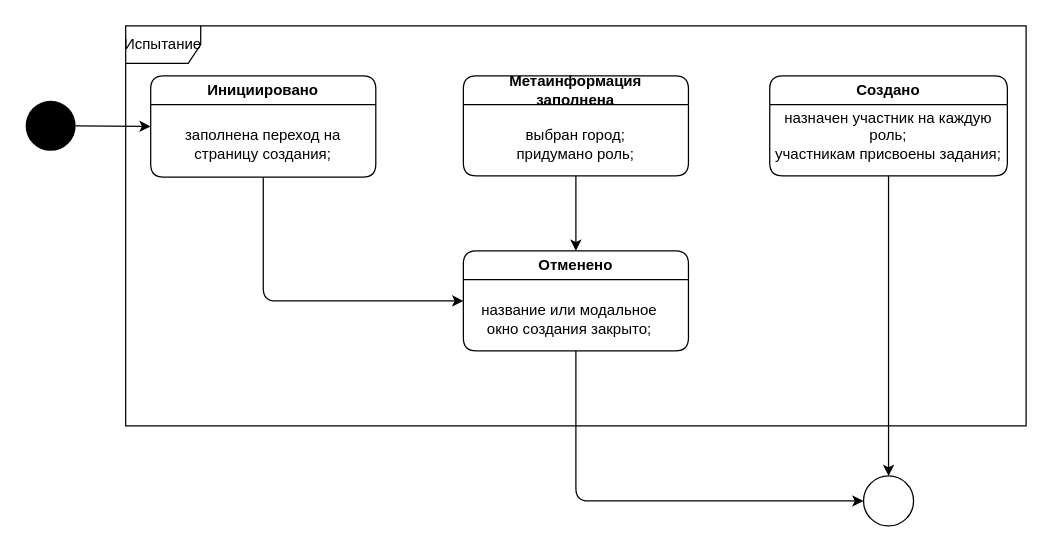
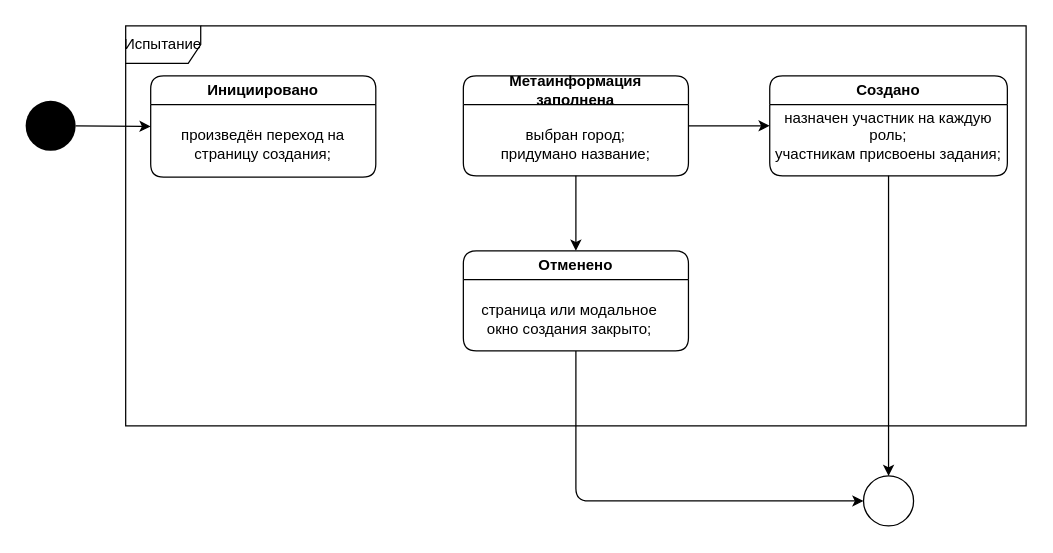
none -> (725, 126)
(263, 144) -> (263, 144)
(576, 144) -> (576, 144)
(304, 301) -> none
(569, 319) -> (569, 319)
